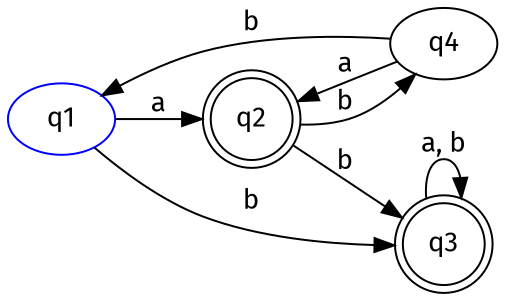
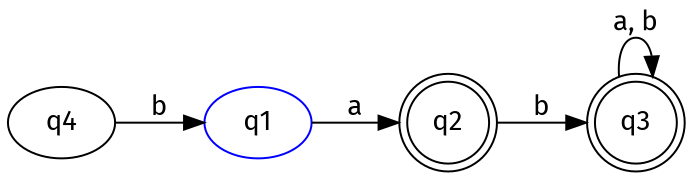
(357, 78) -> none
(355, 117) -> none
(225, 224) -> none
